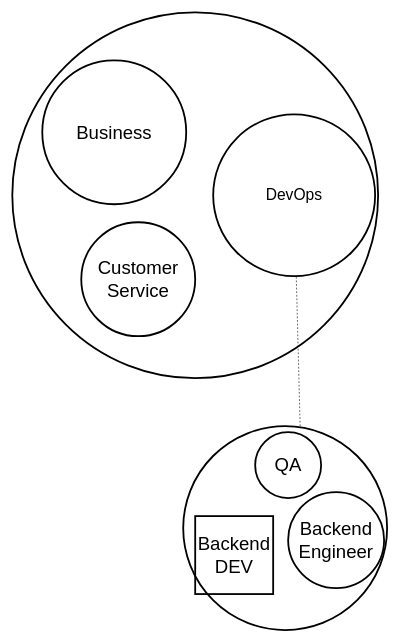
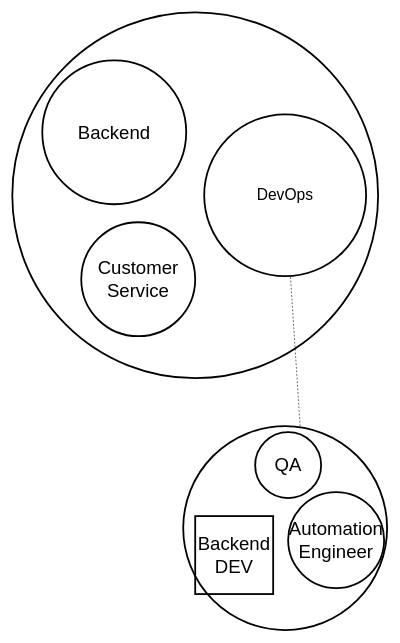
(114, 132) -> (114, 132)
(294, 195) -> (285, 195)
(336, 540) -> (336, 540)
